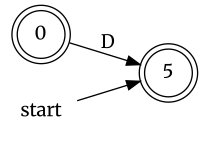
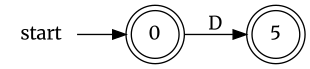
(102, 93) -> (95, 34)
